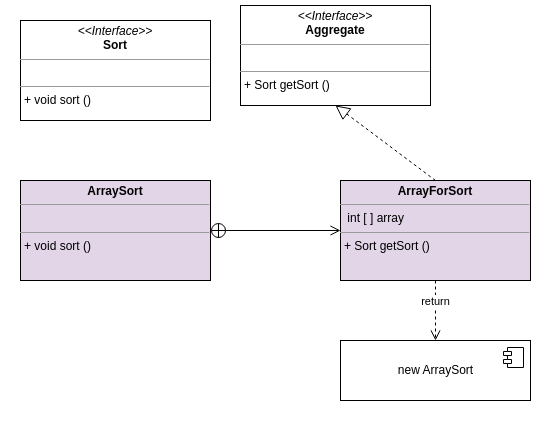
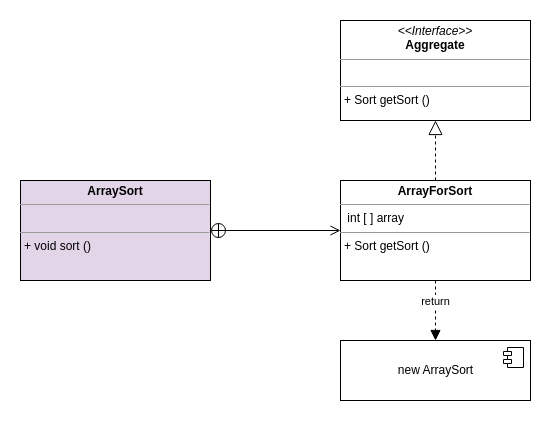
(336, 56) -> (436, 71)
(116, 71) -> none
(436, 231) -> (436, 231)
(436, 332) -> (436, 329)
